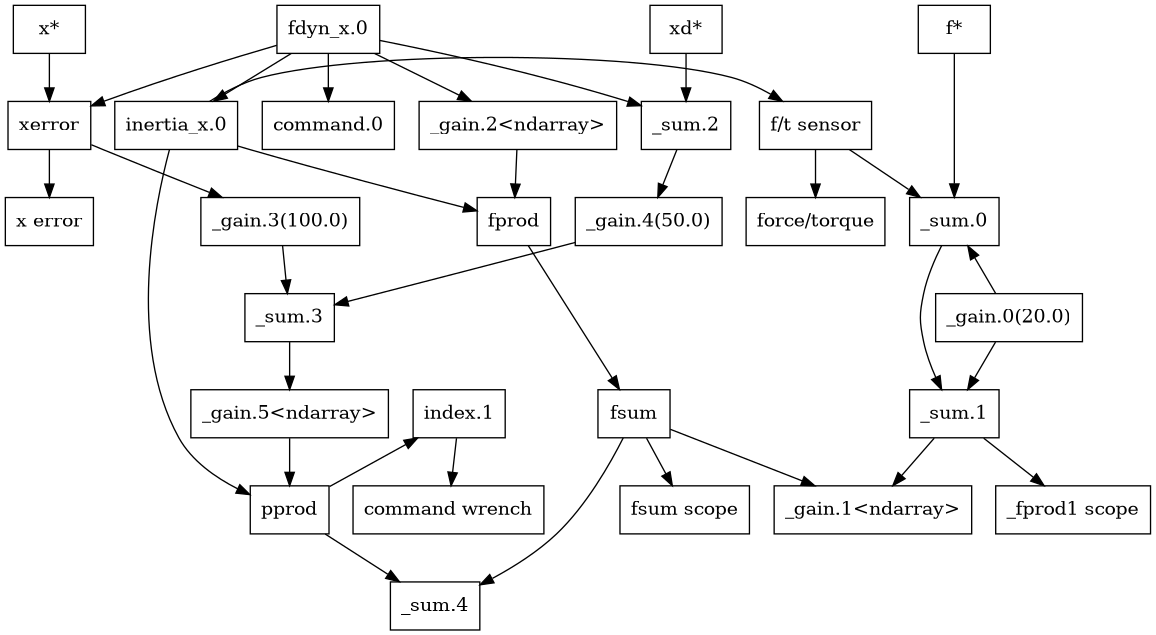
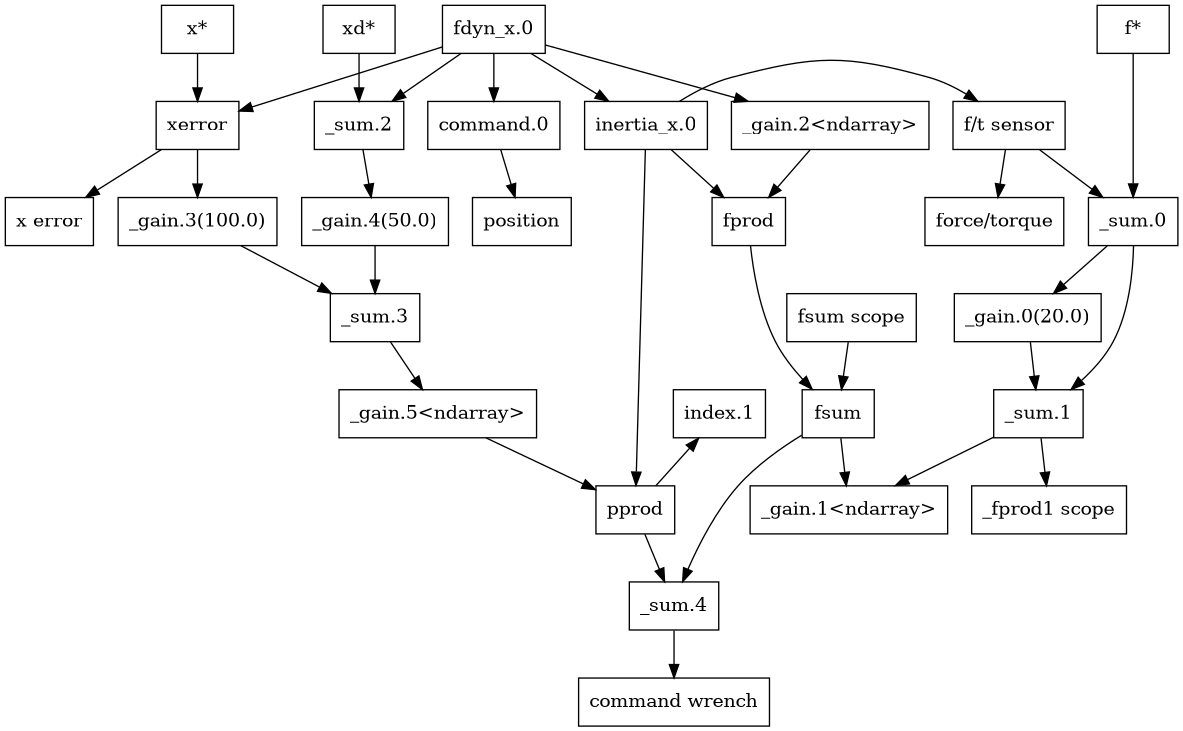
none -> (522, 222)
(985, 276) -> (1085, 265)
(455, 455) -> (674, 647)
(656, 456) -> (846, 359)
